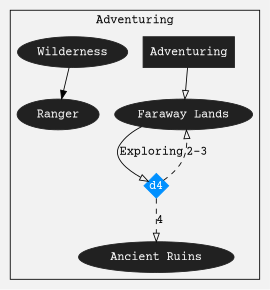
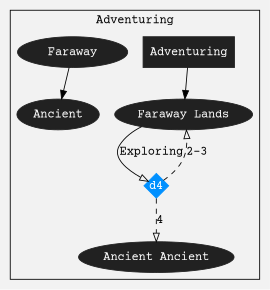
(73, 52) -> (73, 52)
(187, 79) -> (187, 79)
(58, 114) -> (58, 114)
(156, 257) -> (156, 257)
